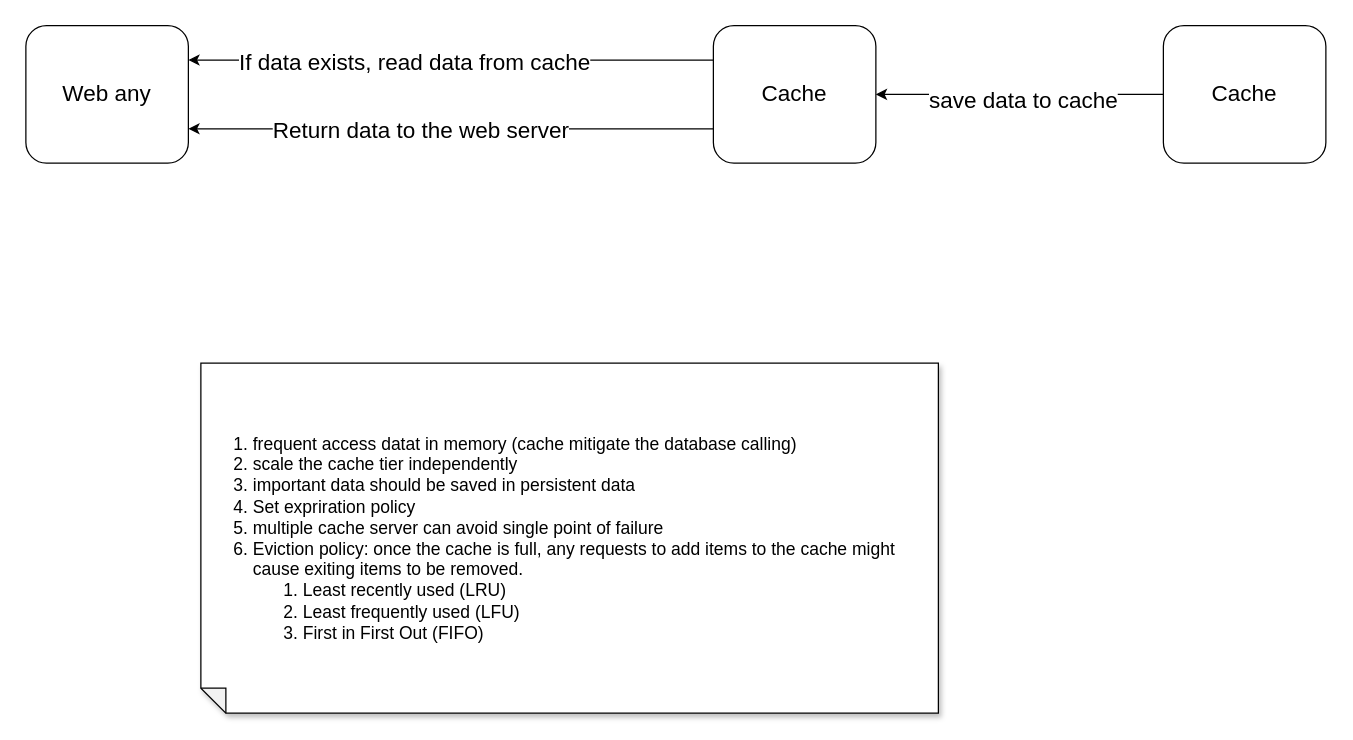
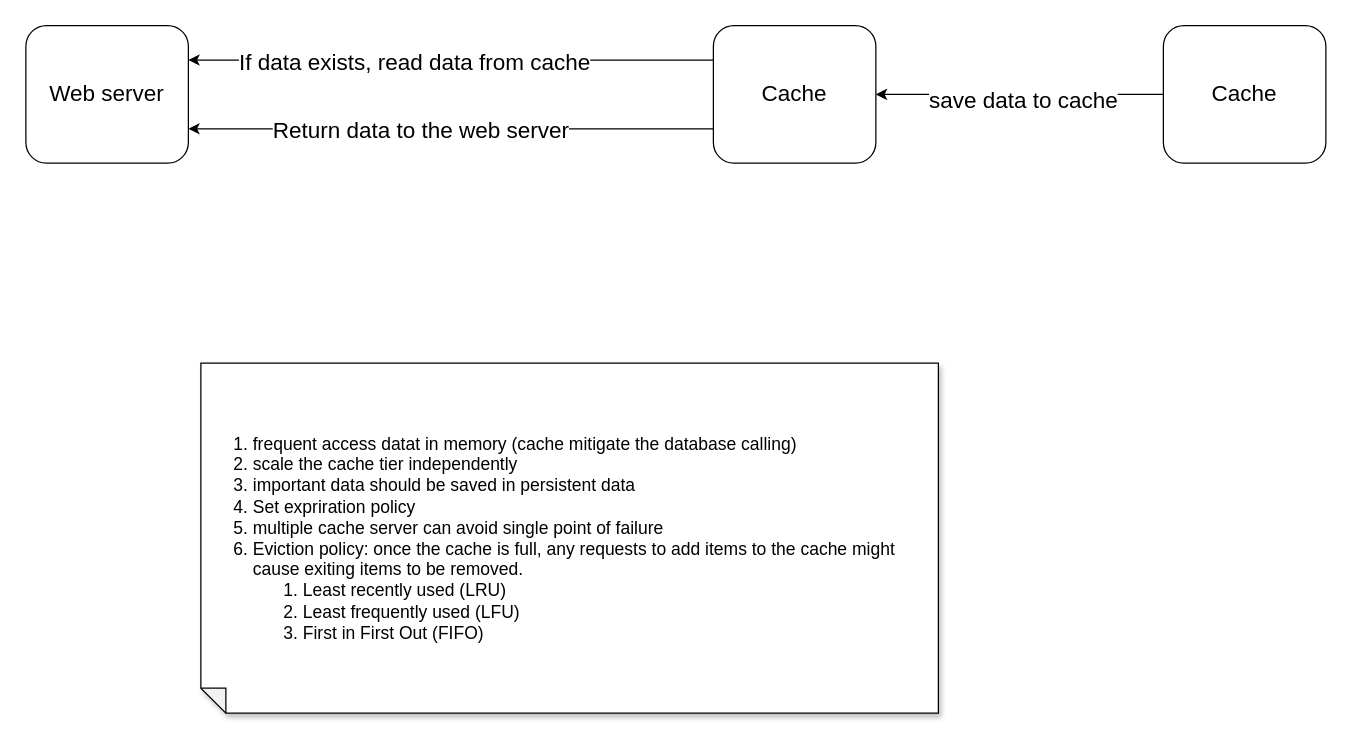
(107, 94) -> (107, 94)
